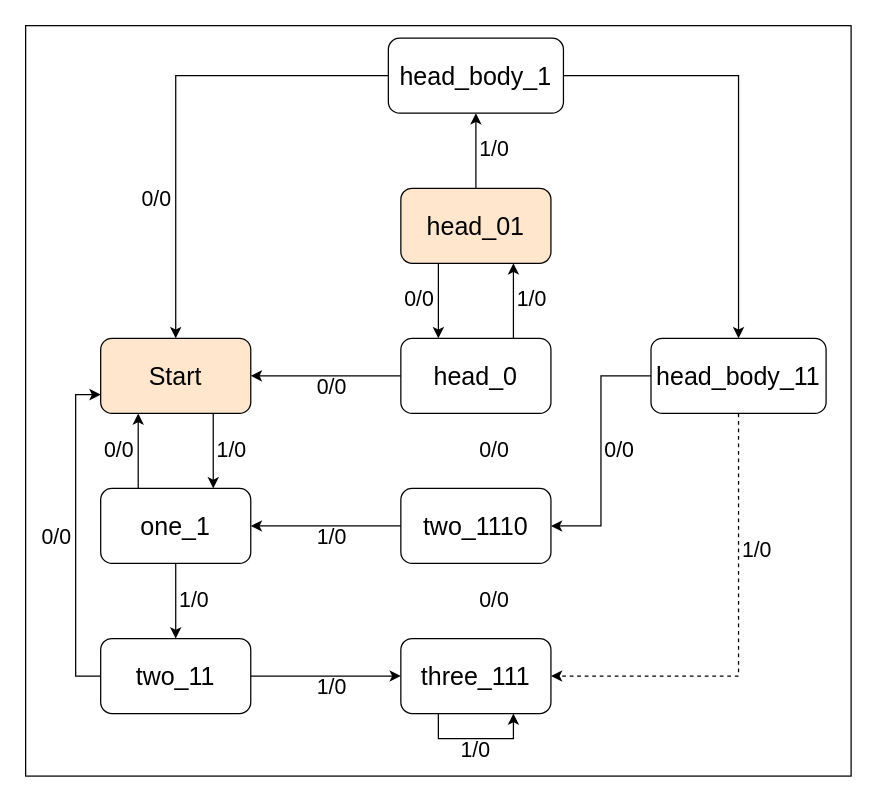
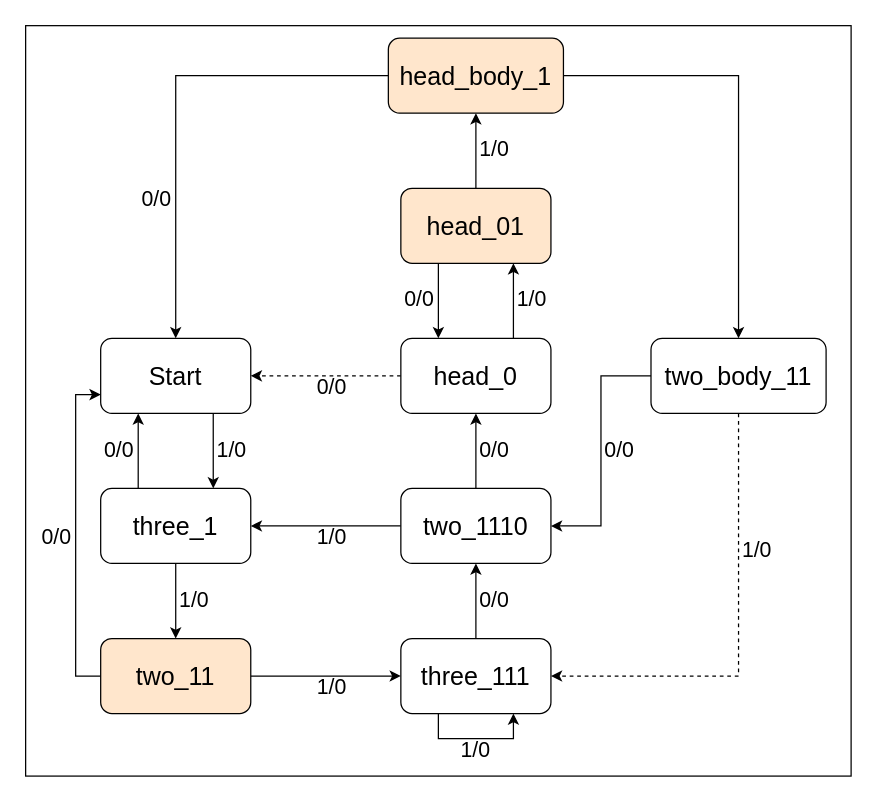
(476, 76) -> (476, 76)
(176, 376) -> (176, 376)
(329, 376) -> (329, 376)
(738, 376) -> (738, 376)
none -> (476, 455)
(176, 526) -> (176, 526)
none -> (476, 605)
(176, 676) -> (176, 676)
